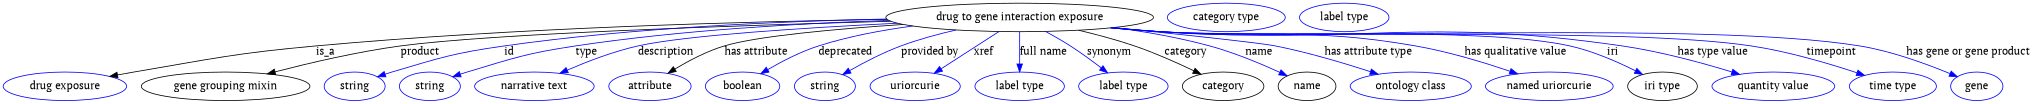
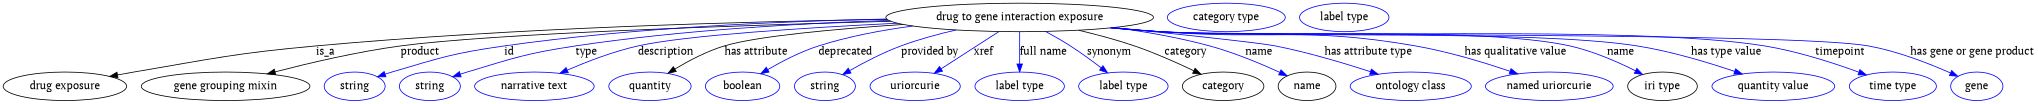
(1613, 52) -> (1621, 52)
(65, 86) -> (65, 86)
(650, 86) -> (650, 86)
